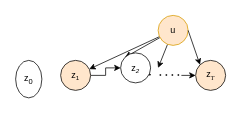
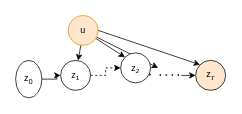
(173, 30) -> (83, 30)
(105, 74) -> (105, 74)
(75, 75) -> (75, 75)
none -> (56, 79)
